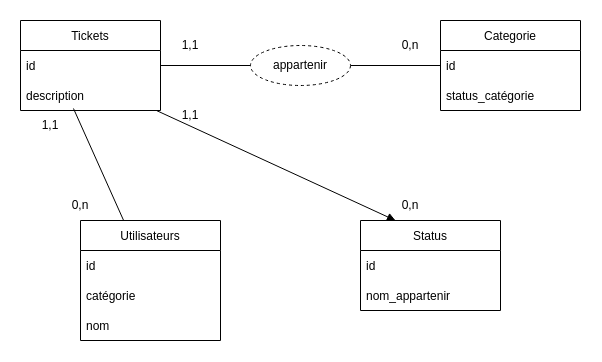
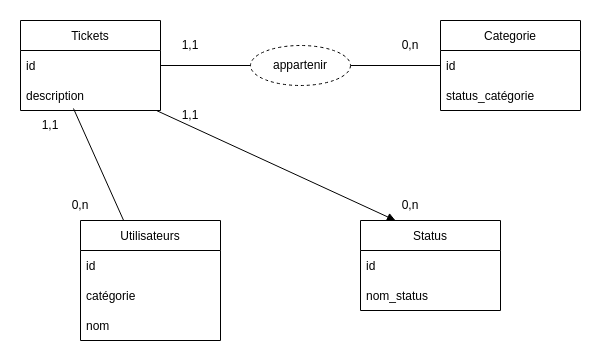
(411, 296) -> (400, 296)
